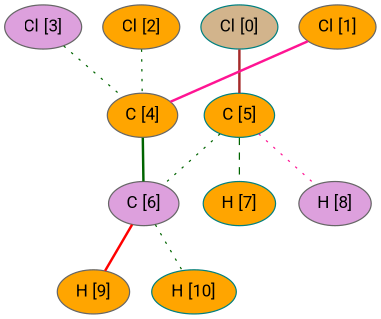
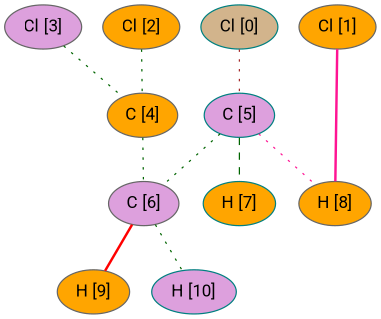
(239, 63) -> (239, 71)
(249, 67) -> (336, 115)
(239, 115) -> (239, 115)
(143, 160) -> (143, 160)
(335, 204) -> (335, 204)
(194, 292) -> (194, 292)
